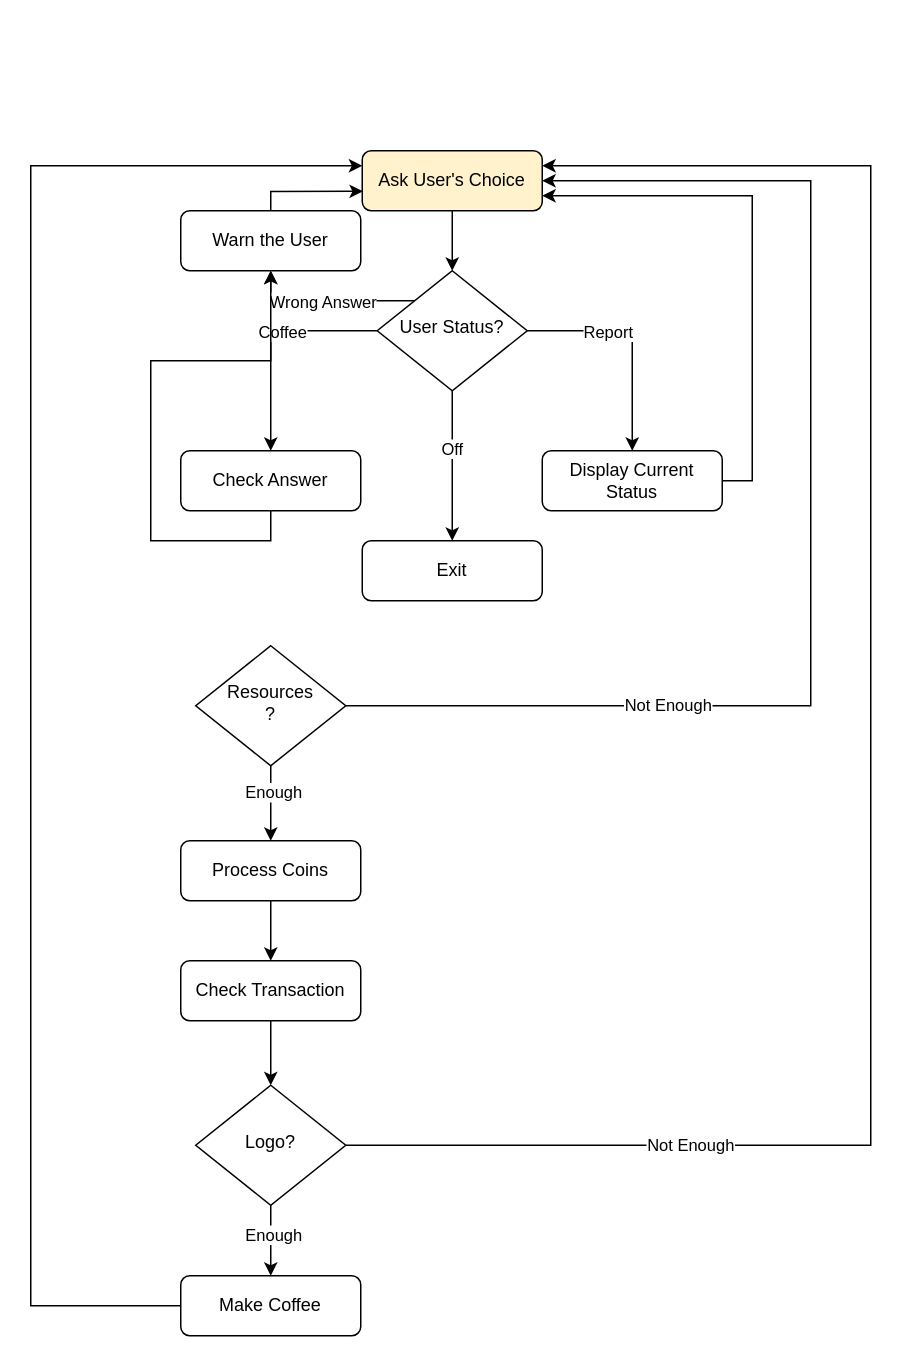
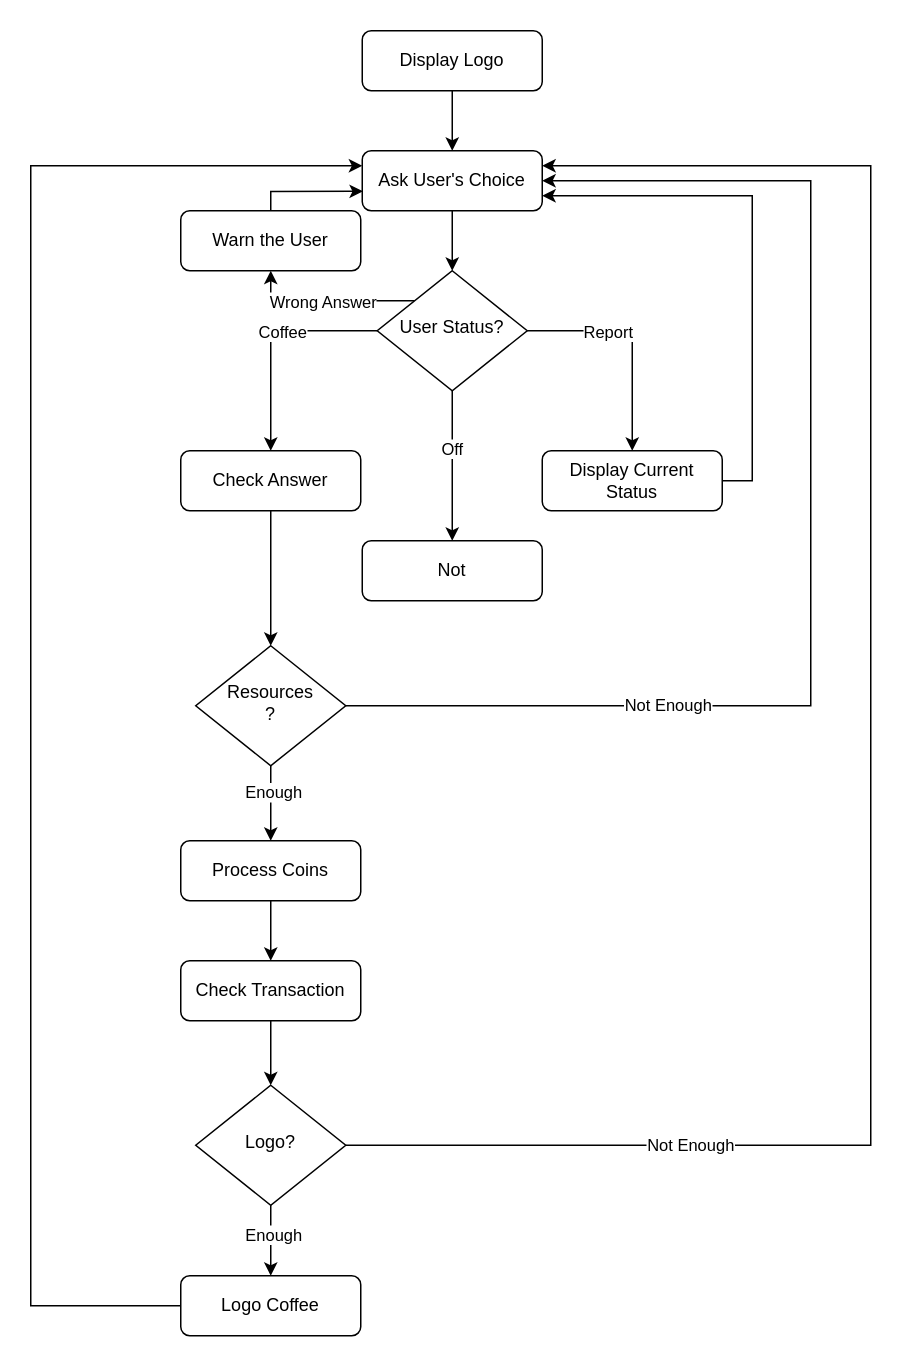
none -> (452, 61)
none -> (452, 116)
(452, 181) -> (452, 181)
(151, 454) -> (271, 587)
(452, 571) -> (452, 571)
(271, 1306) -> (271, 1306)
